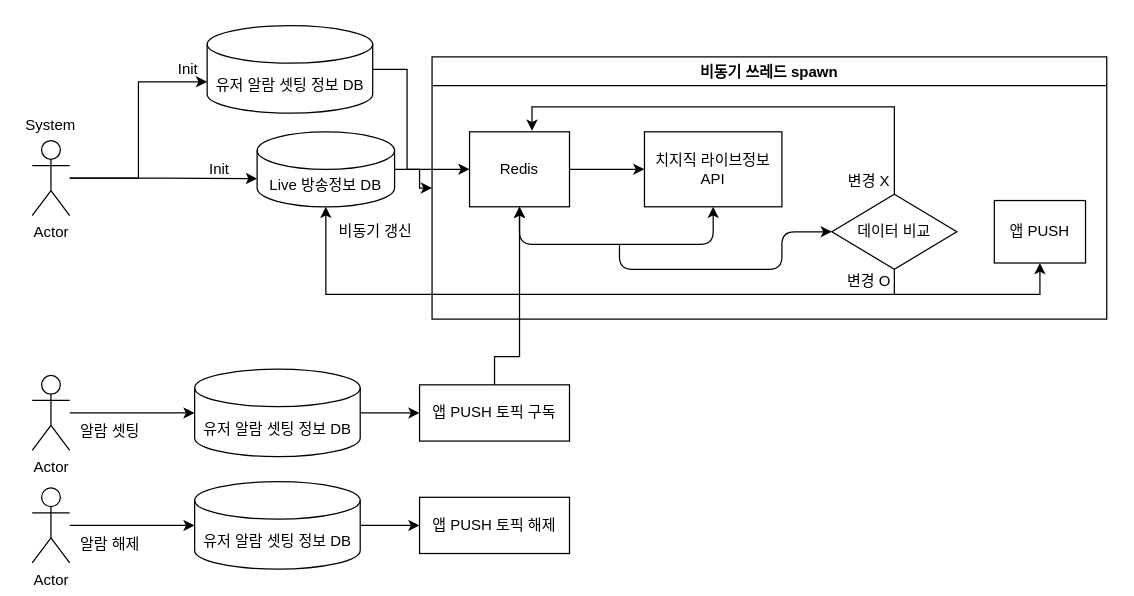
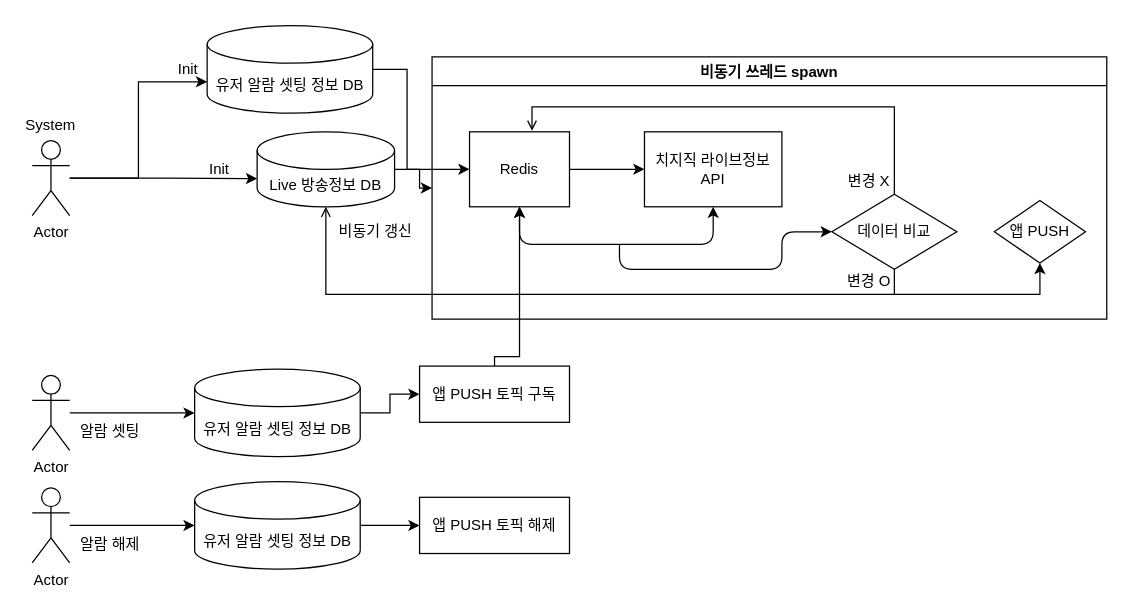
(532, 121) -> (532, 122)
(326, 217) -> (326, 214)
(1040, 232) -> (1040, 232)
(494, 413) -> (494, 394)
